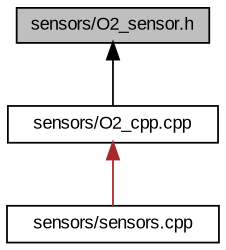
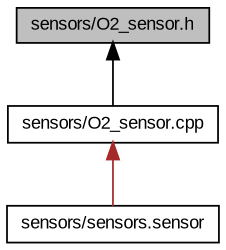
(113, 124) -> (113, 124)
(113, 224) -> (113, 224)
